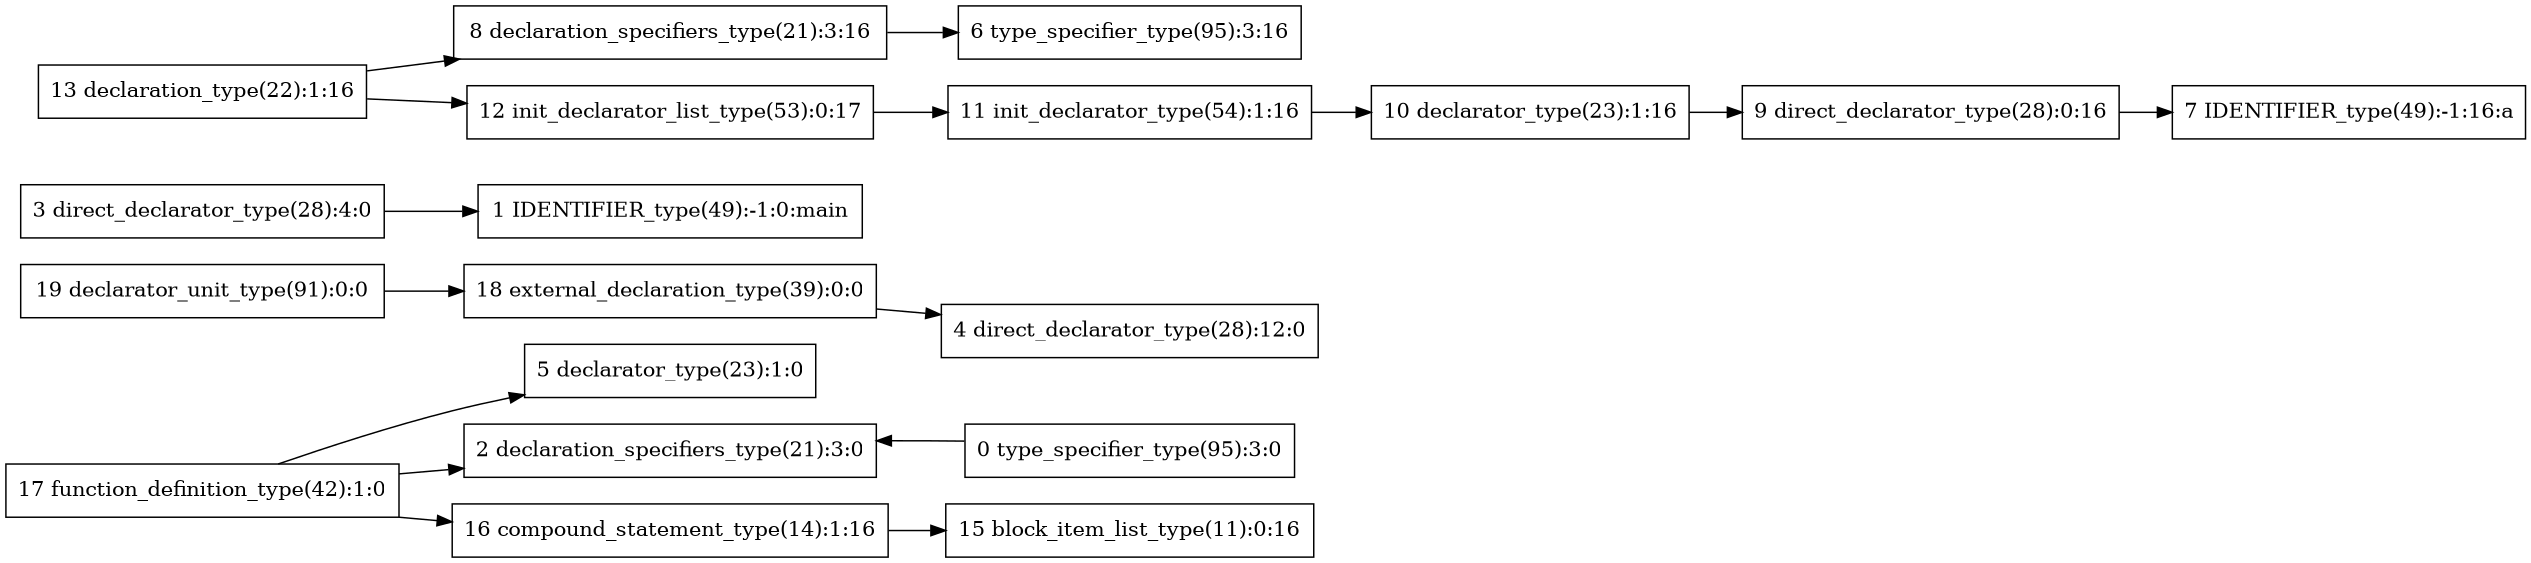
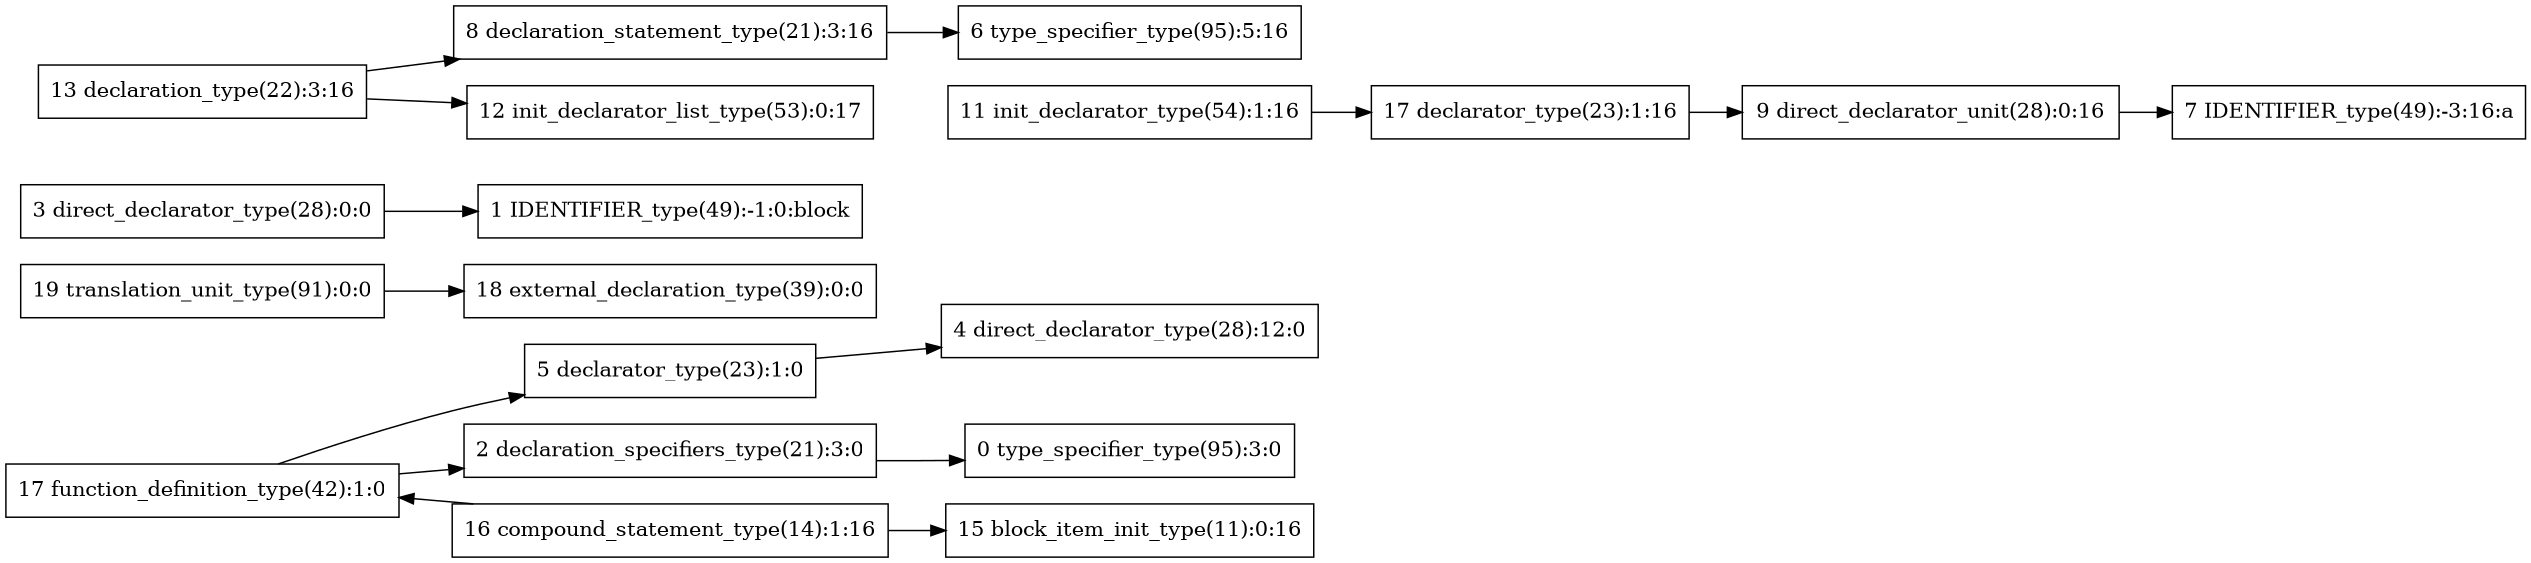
(670, 33) -> (670, 33)
(1130, 33) -> (1130, 33)
(202, 92) -> (202, 92)
(903, 112) -> none
(1530, 112) -> (1530, 112)
(1931, 112) -> (1931, 112)
(2349, 112) -> (2349, 112)
(202, 211) -> (202, 211)
(670, 211) -> (670, 211)
(202, 291) -> (202, 291)
(901, 311) -> (871, 353)
(928, 441) -> (913, 461)
(418, 519) -> (444, 501)
(1130, 531) -> (1130, 531)
